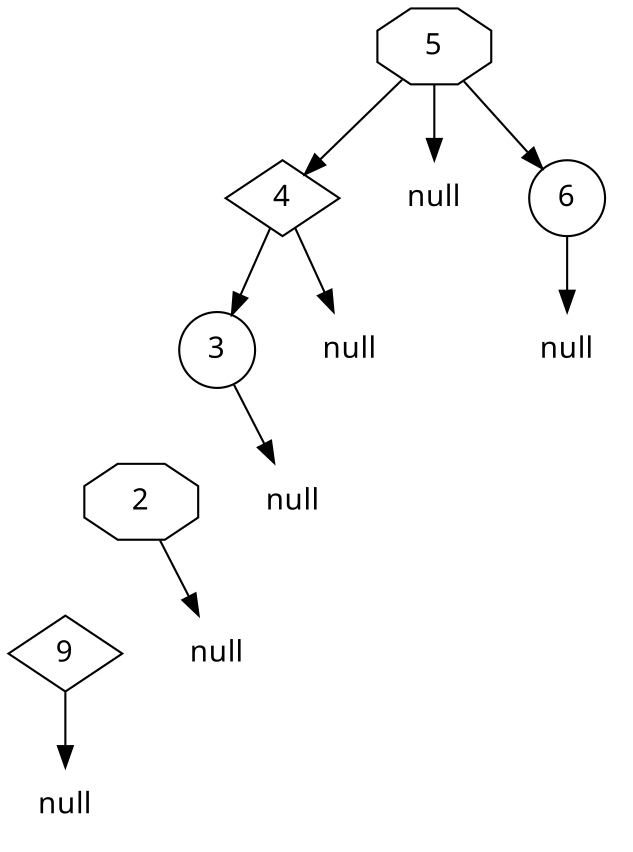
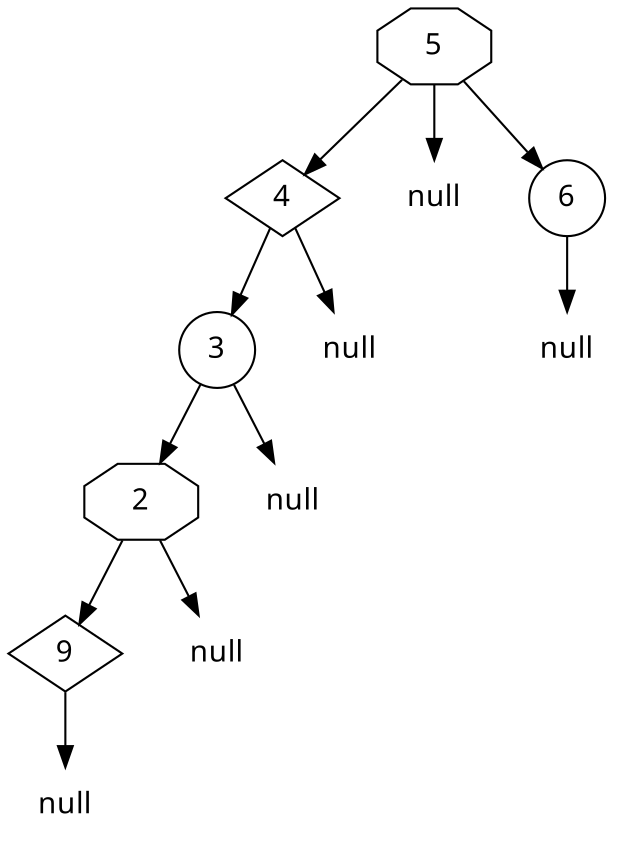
none -> (185, 414)
none -> (106, 573)
